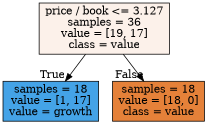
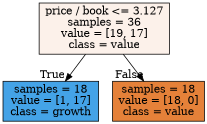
(51, 101) -> (51, 101)
